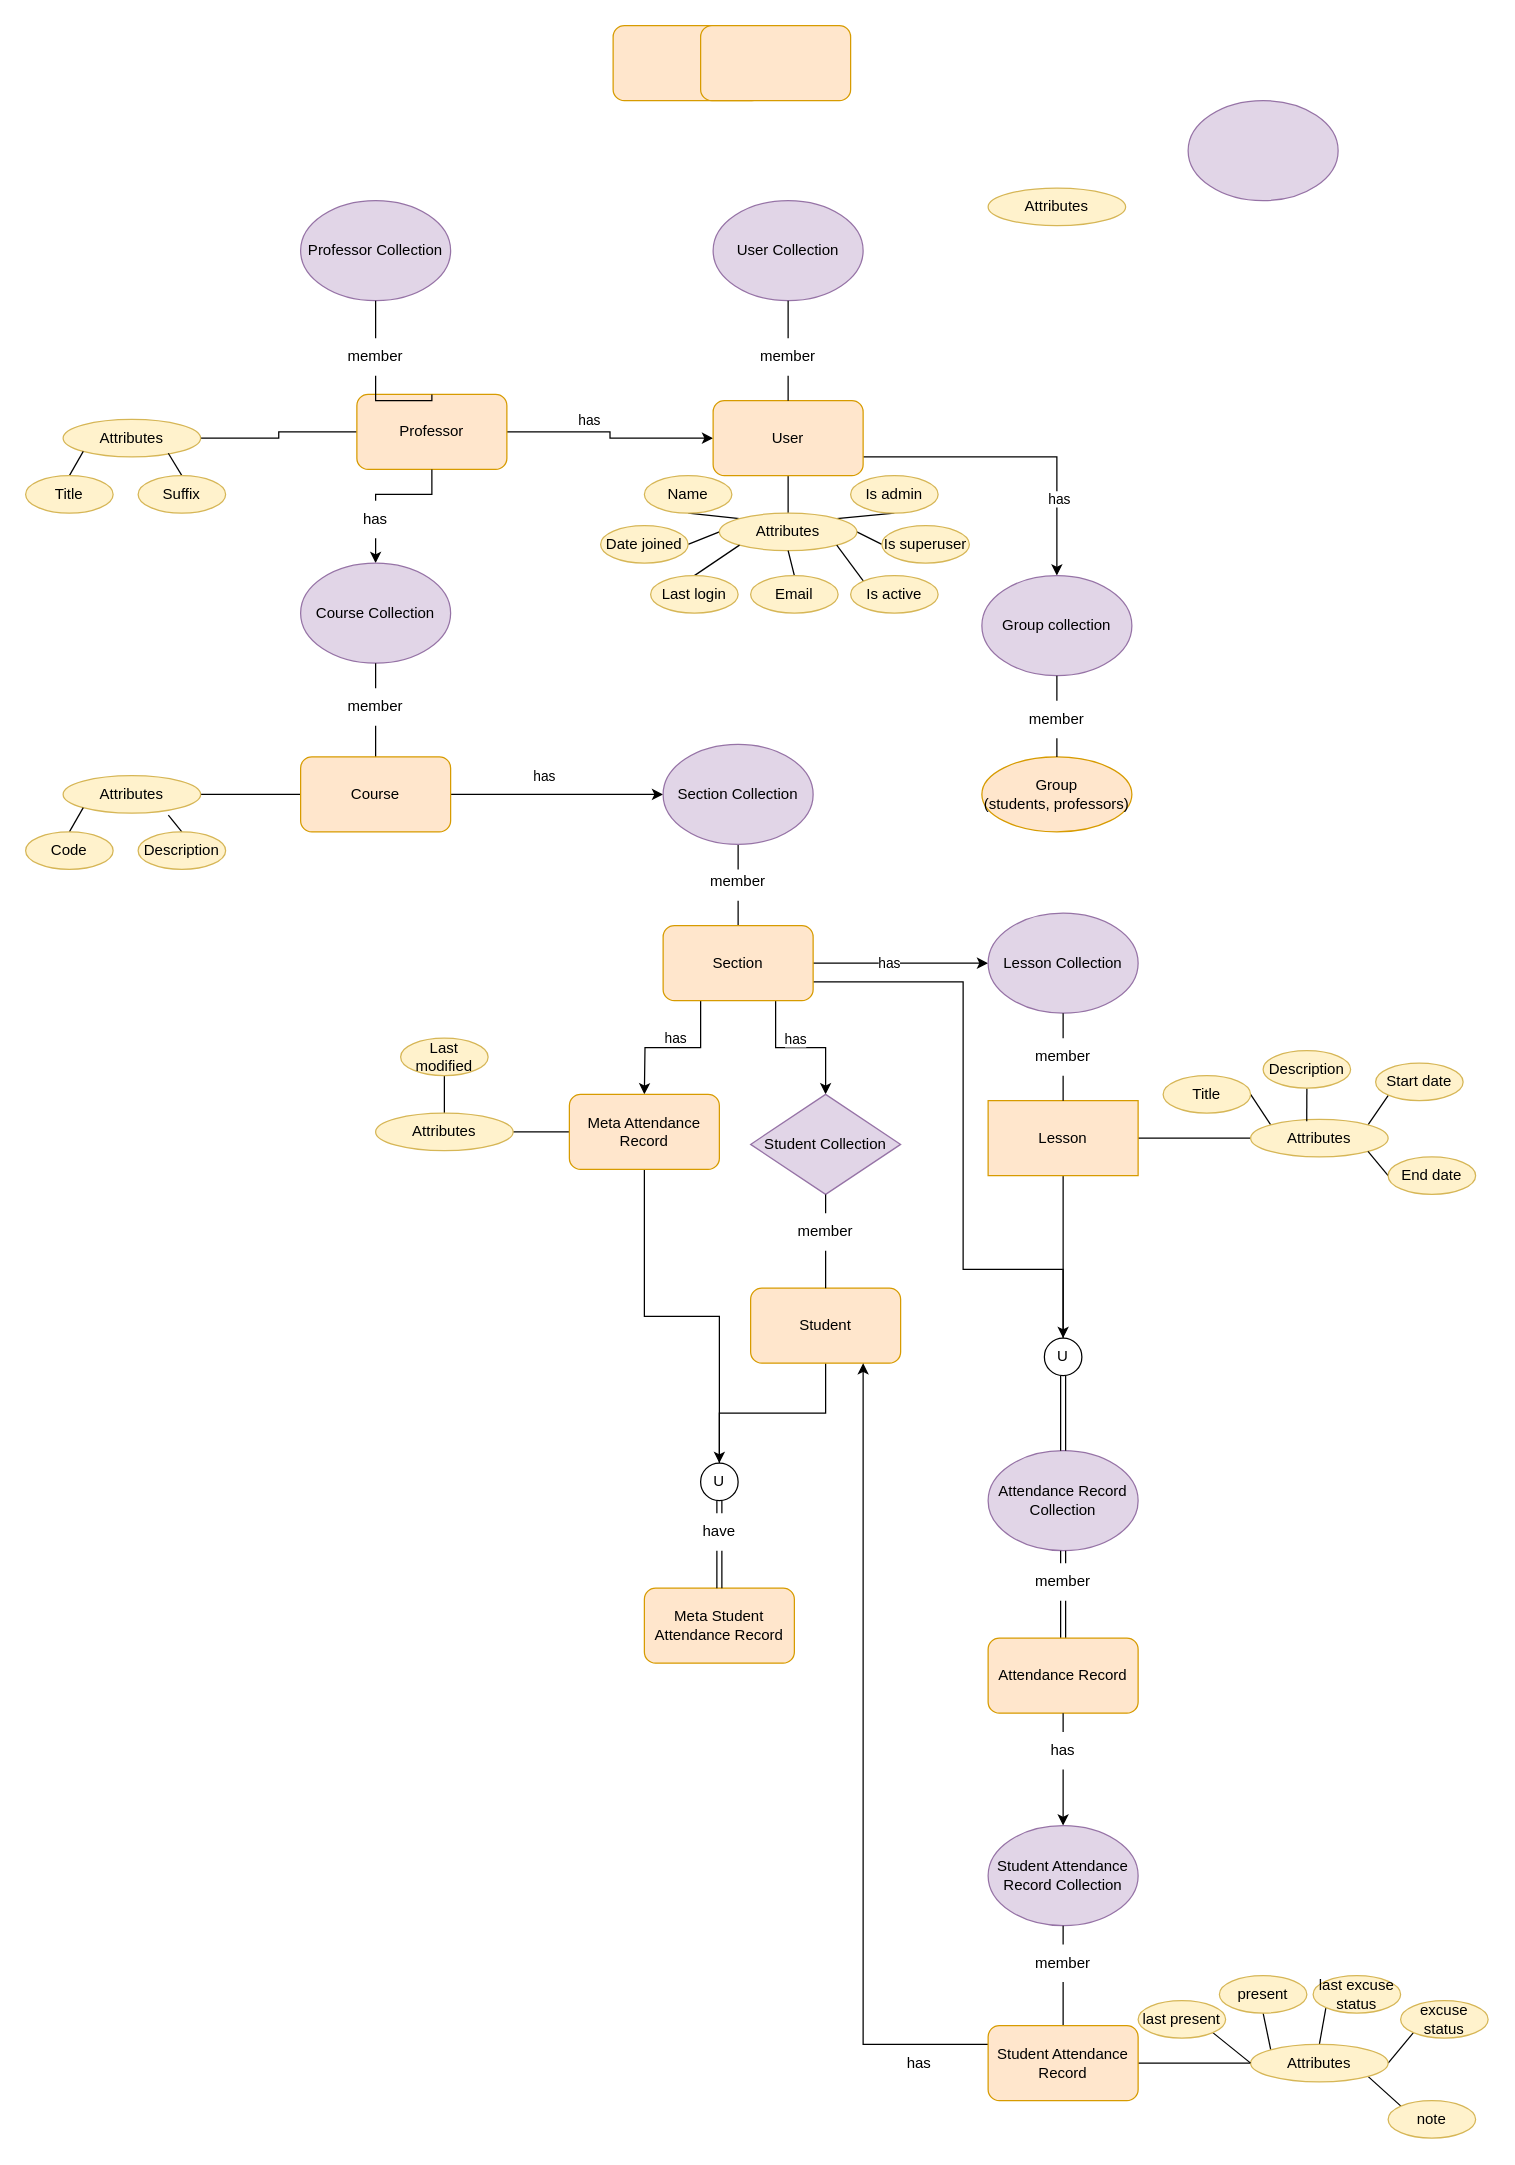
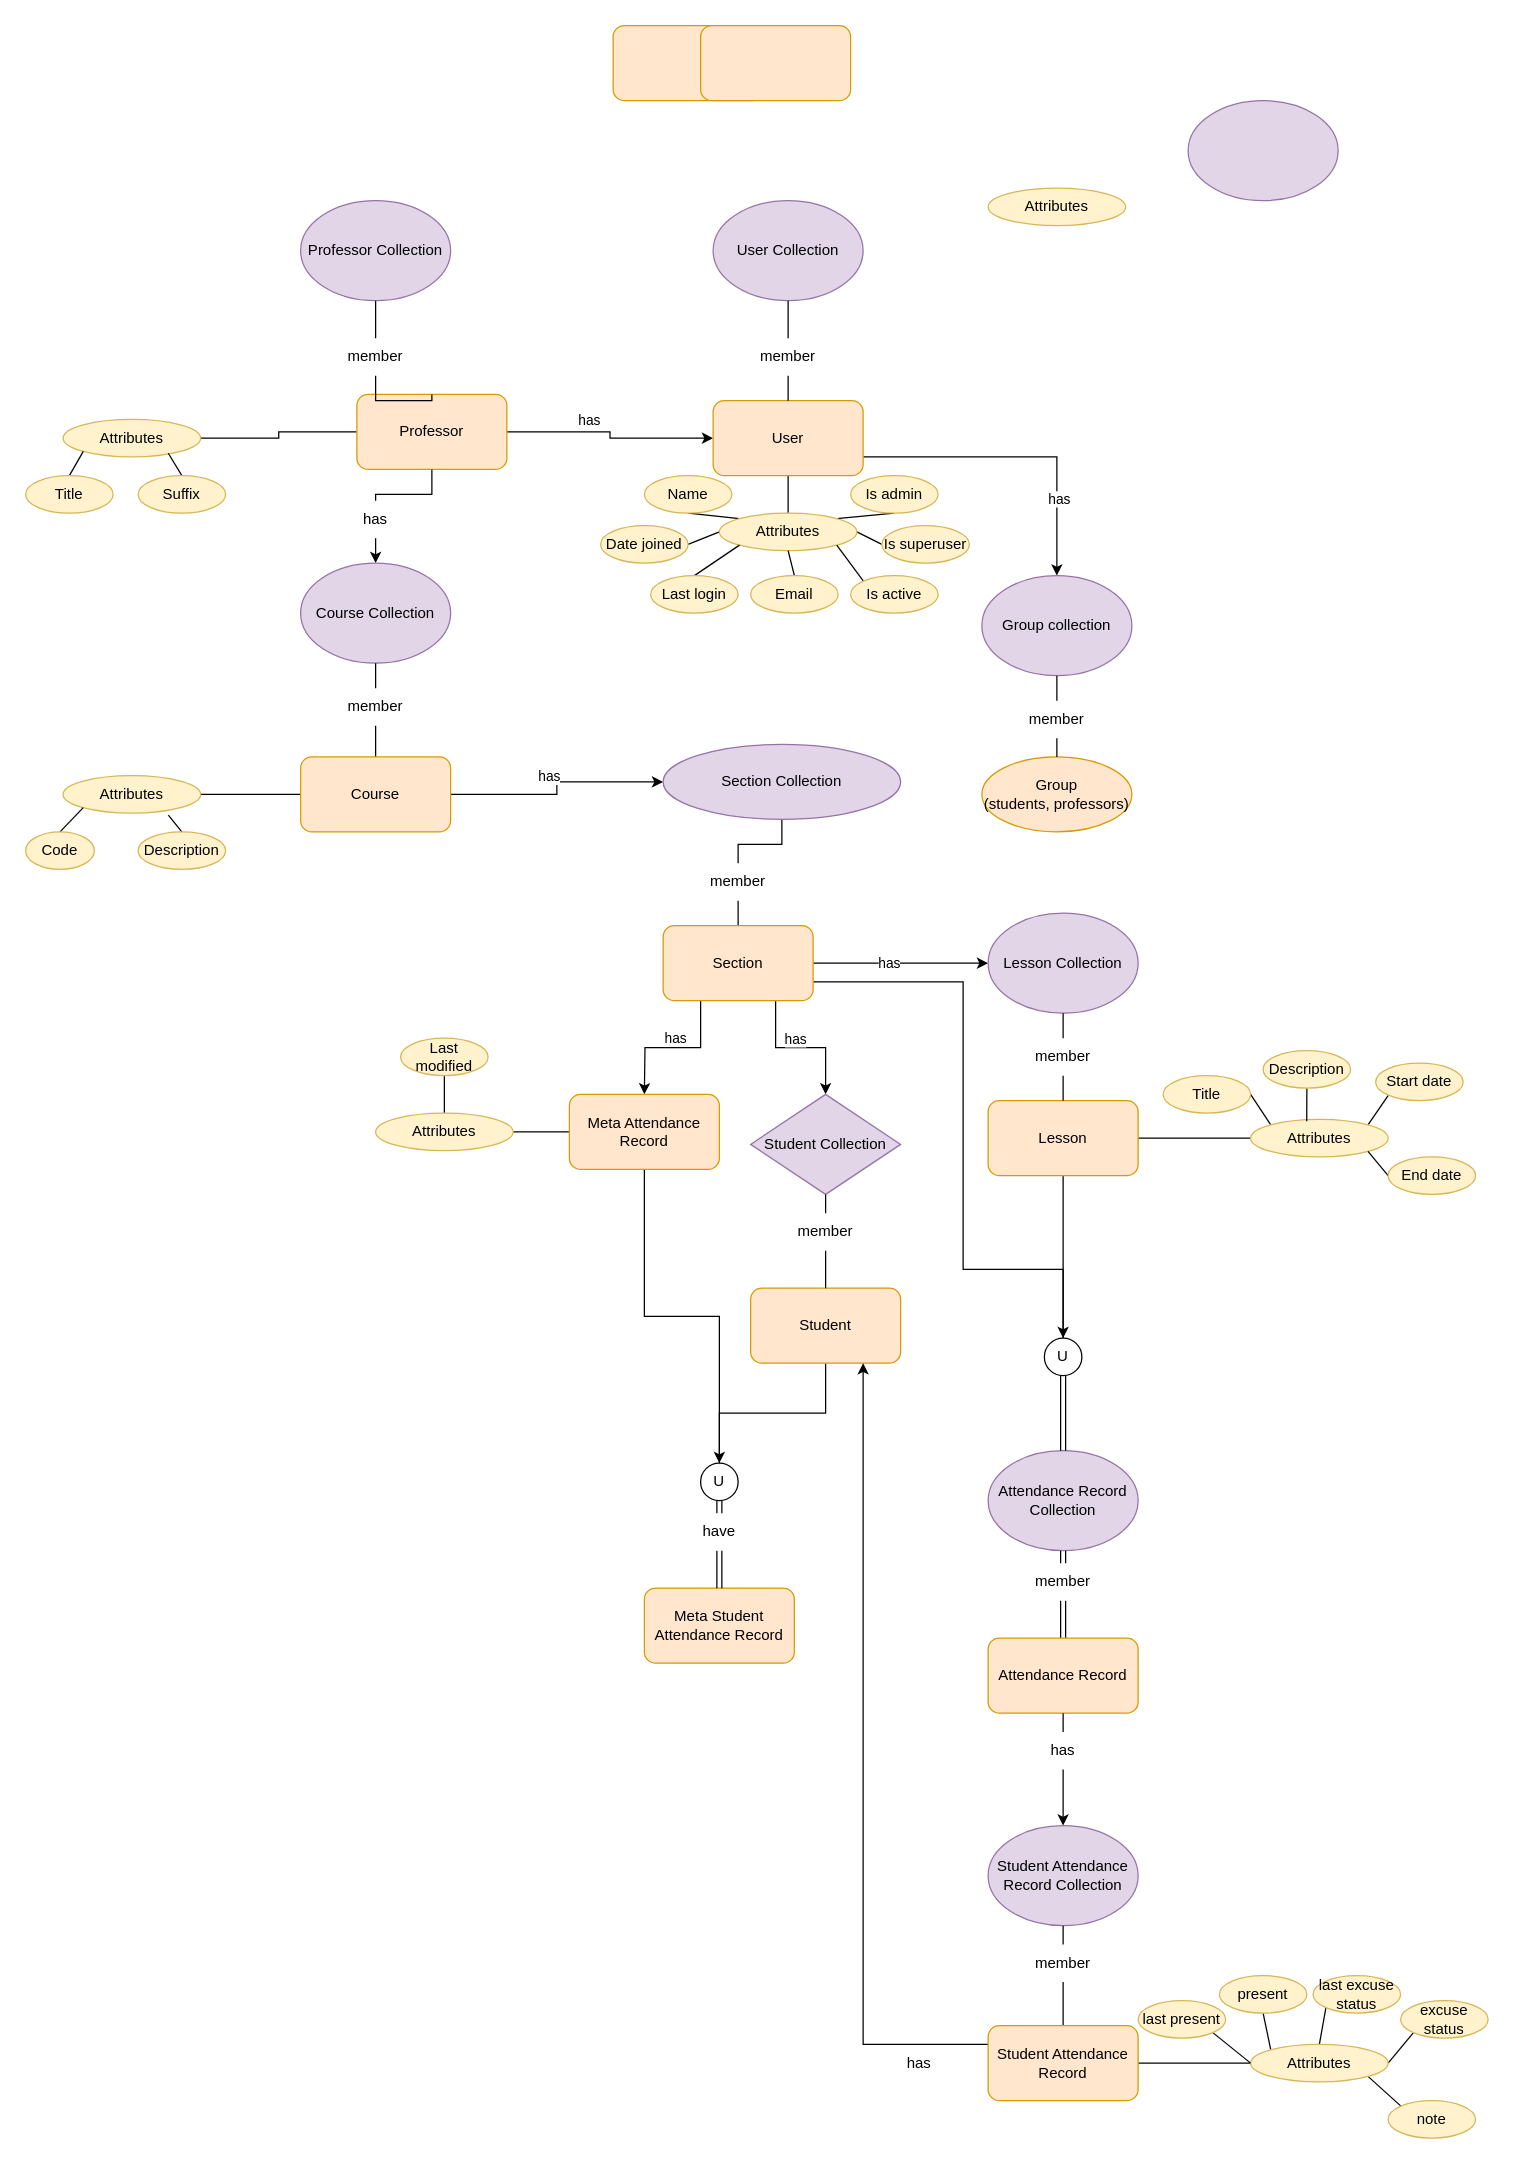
(738, 794) -> (782, 782)
(69, 851) -> (60, 851)
(1063, 1138) -> (1063, 1138)
